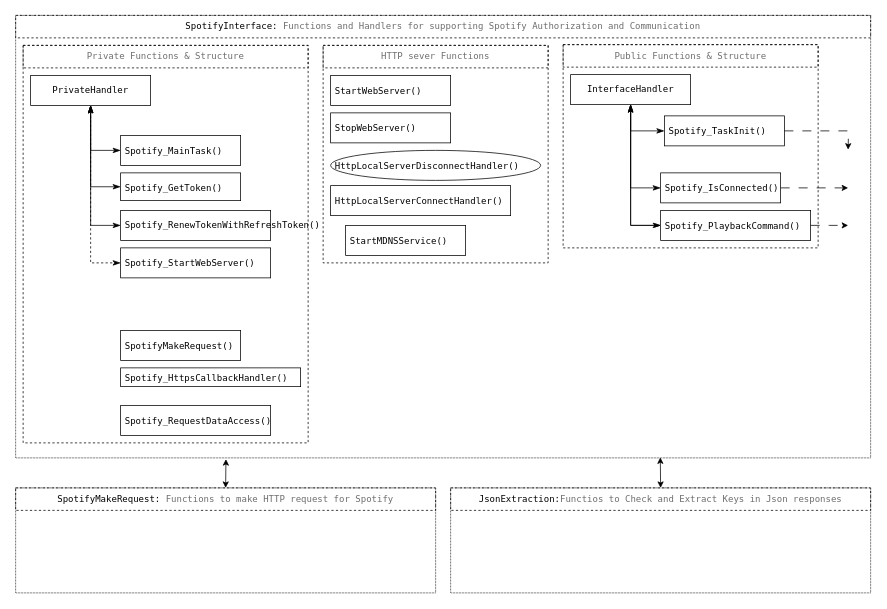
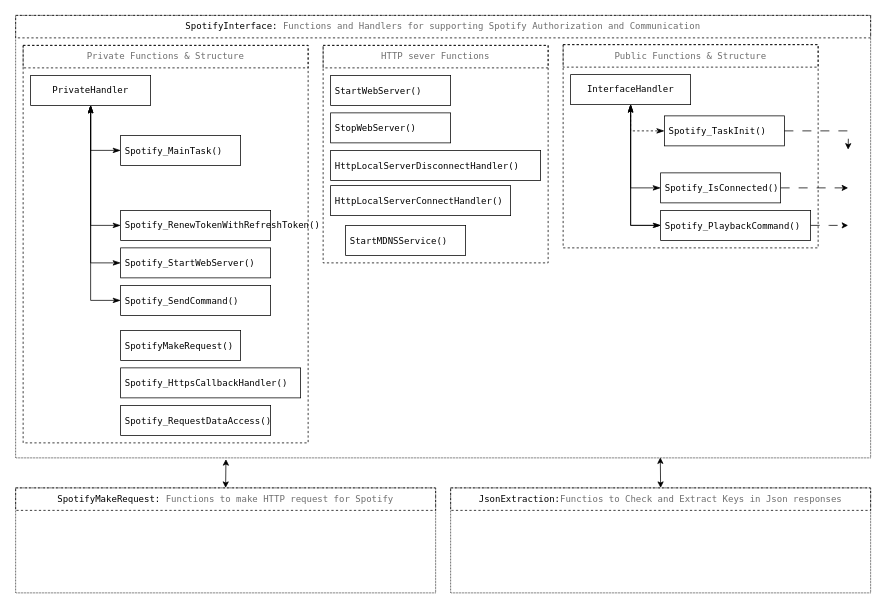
(644, 131) -> (644, 131)
(435, 165) -> (435, 165)
(103, 187) -> none
(180, 187) -> none
(103, 263) -> (103, 263)
none -> (90, 294)
none -> (195, 300)
(210, 377) -> (210, 383)
